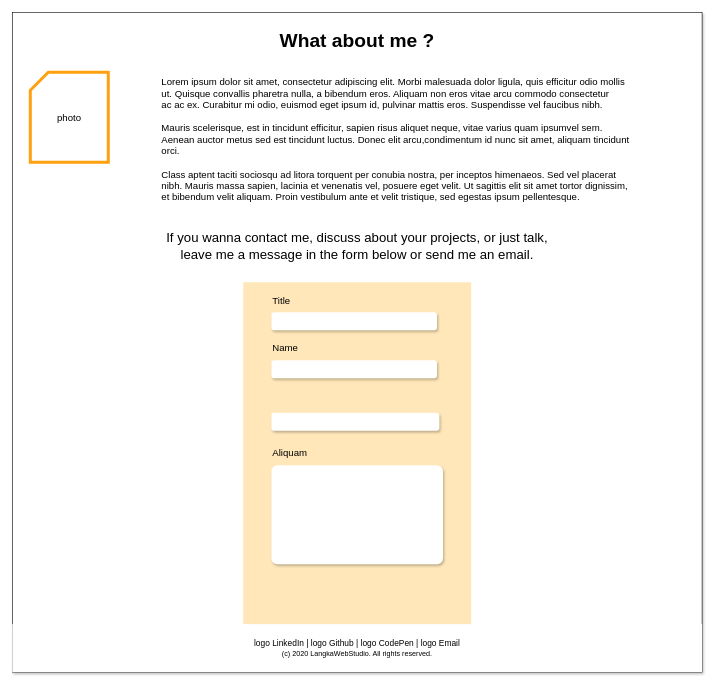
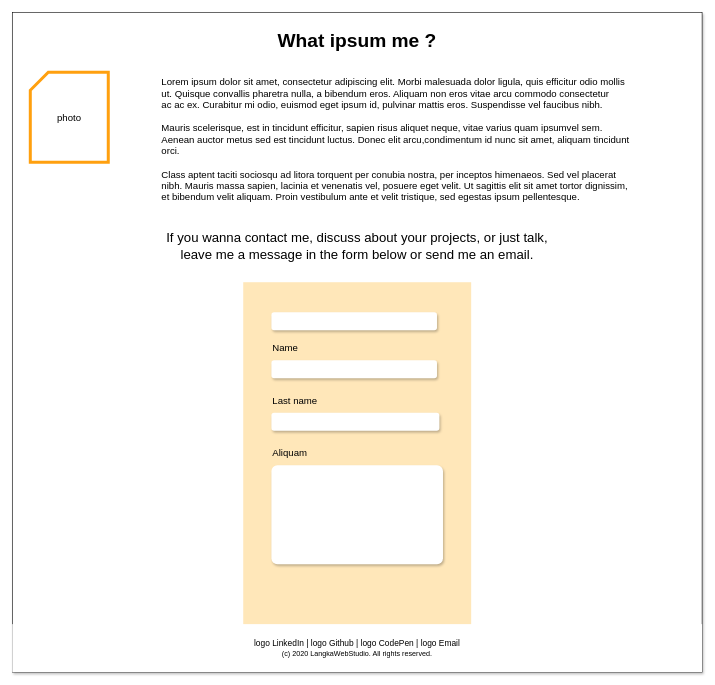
(357, 22) -> (357, 22)
(298, 300) -> none
none -> (298, 401)
